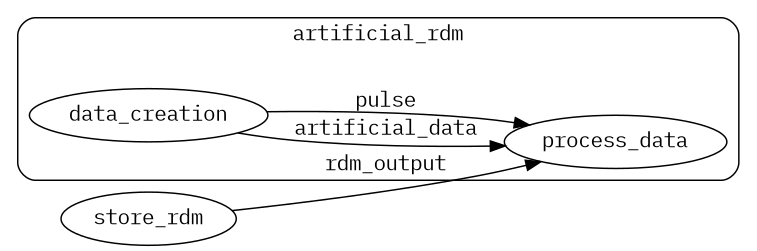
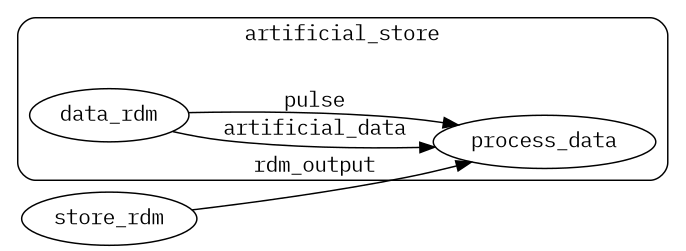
(378, 35) -> (343, 35)
(149, 115) -> (109, 115)
